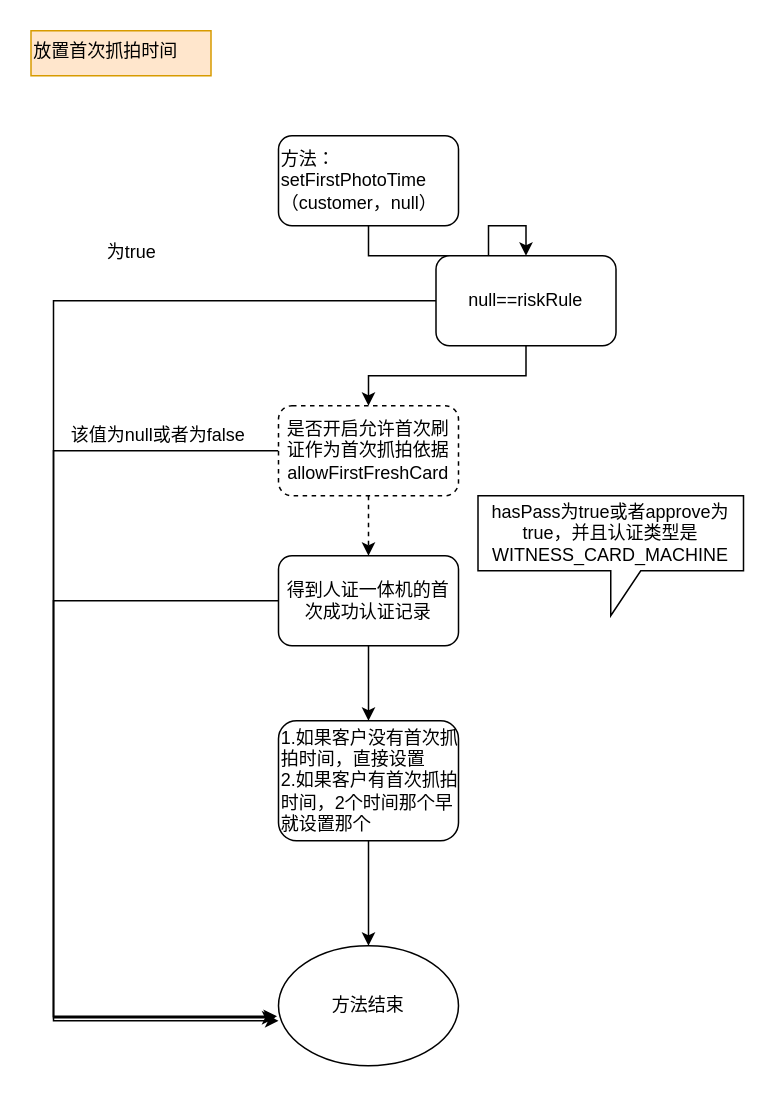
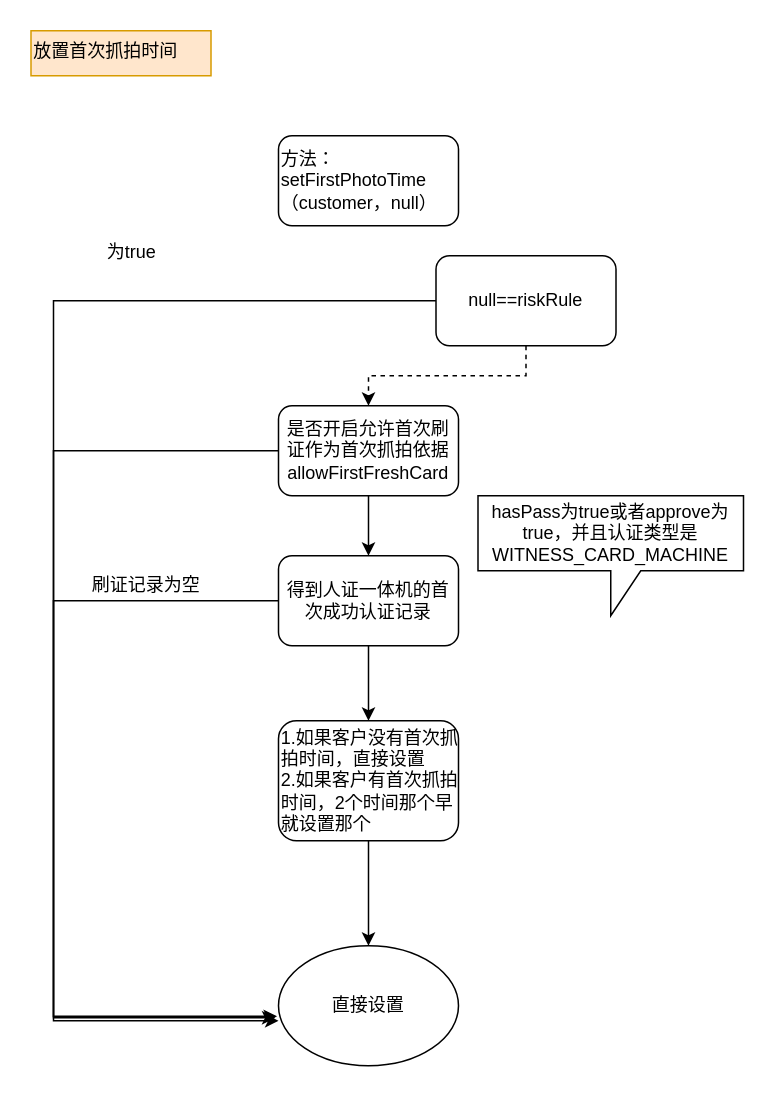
(392, 256) -> none
(452, 376) -> (452, 376)
(166, 436) -> none
(368, 451) -> (368, 451)
(368, 519) -> (368, 519)
none -> (157, 586)
(368, 1006) -> (368, 1006)
